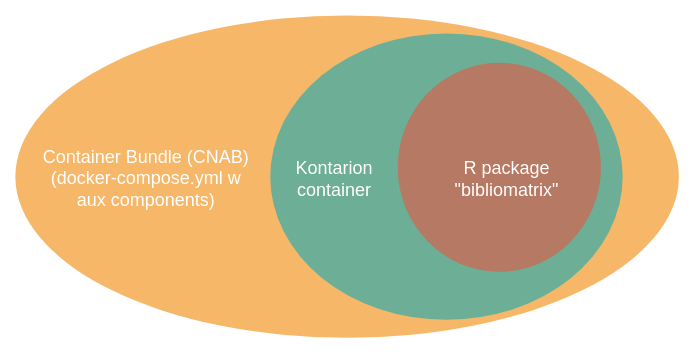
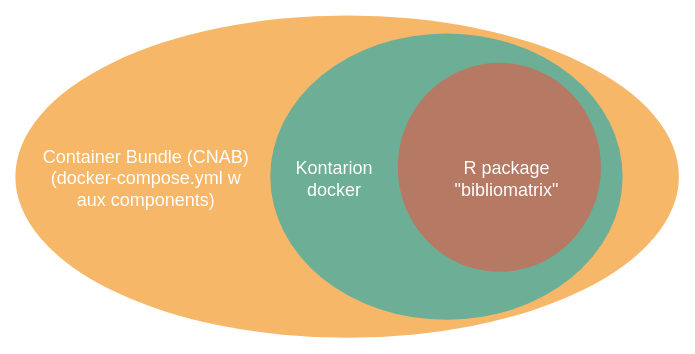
(335, 179) -> (335, 179)
